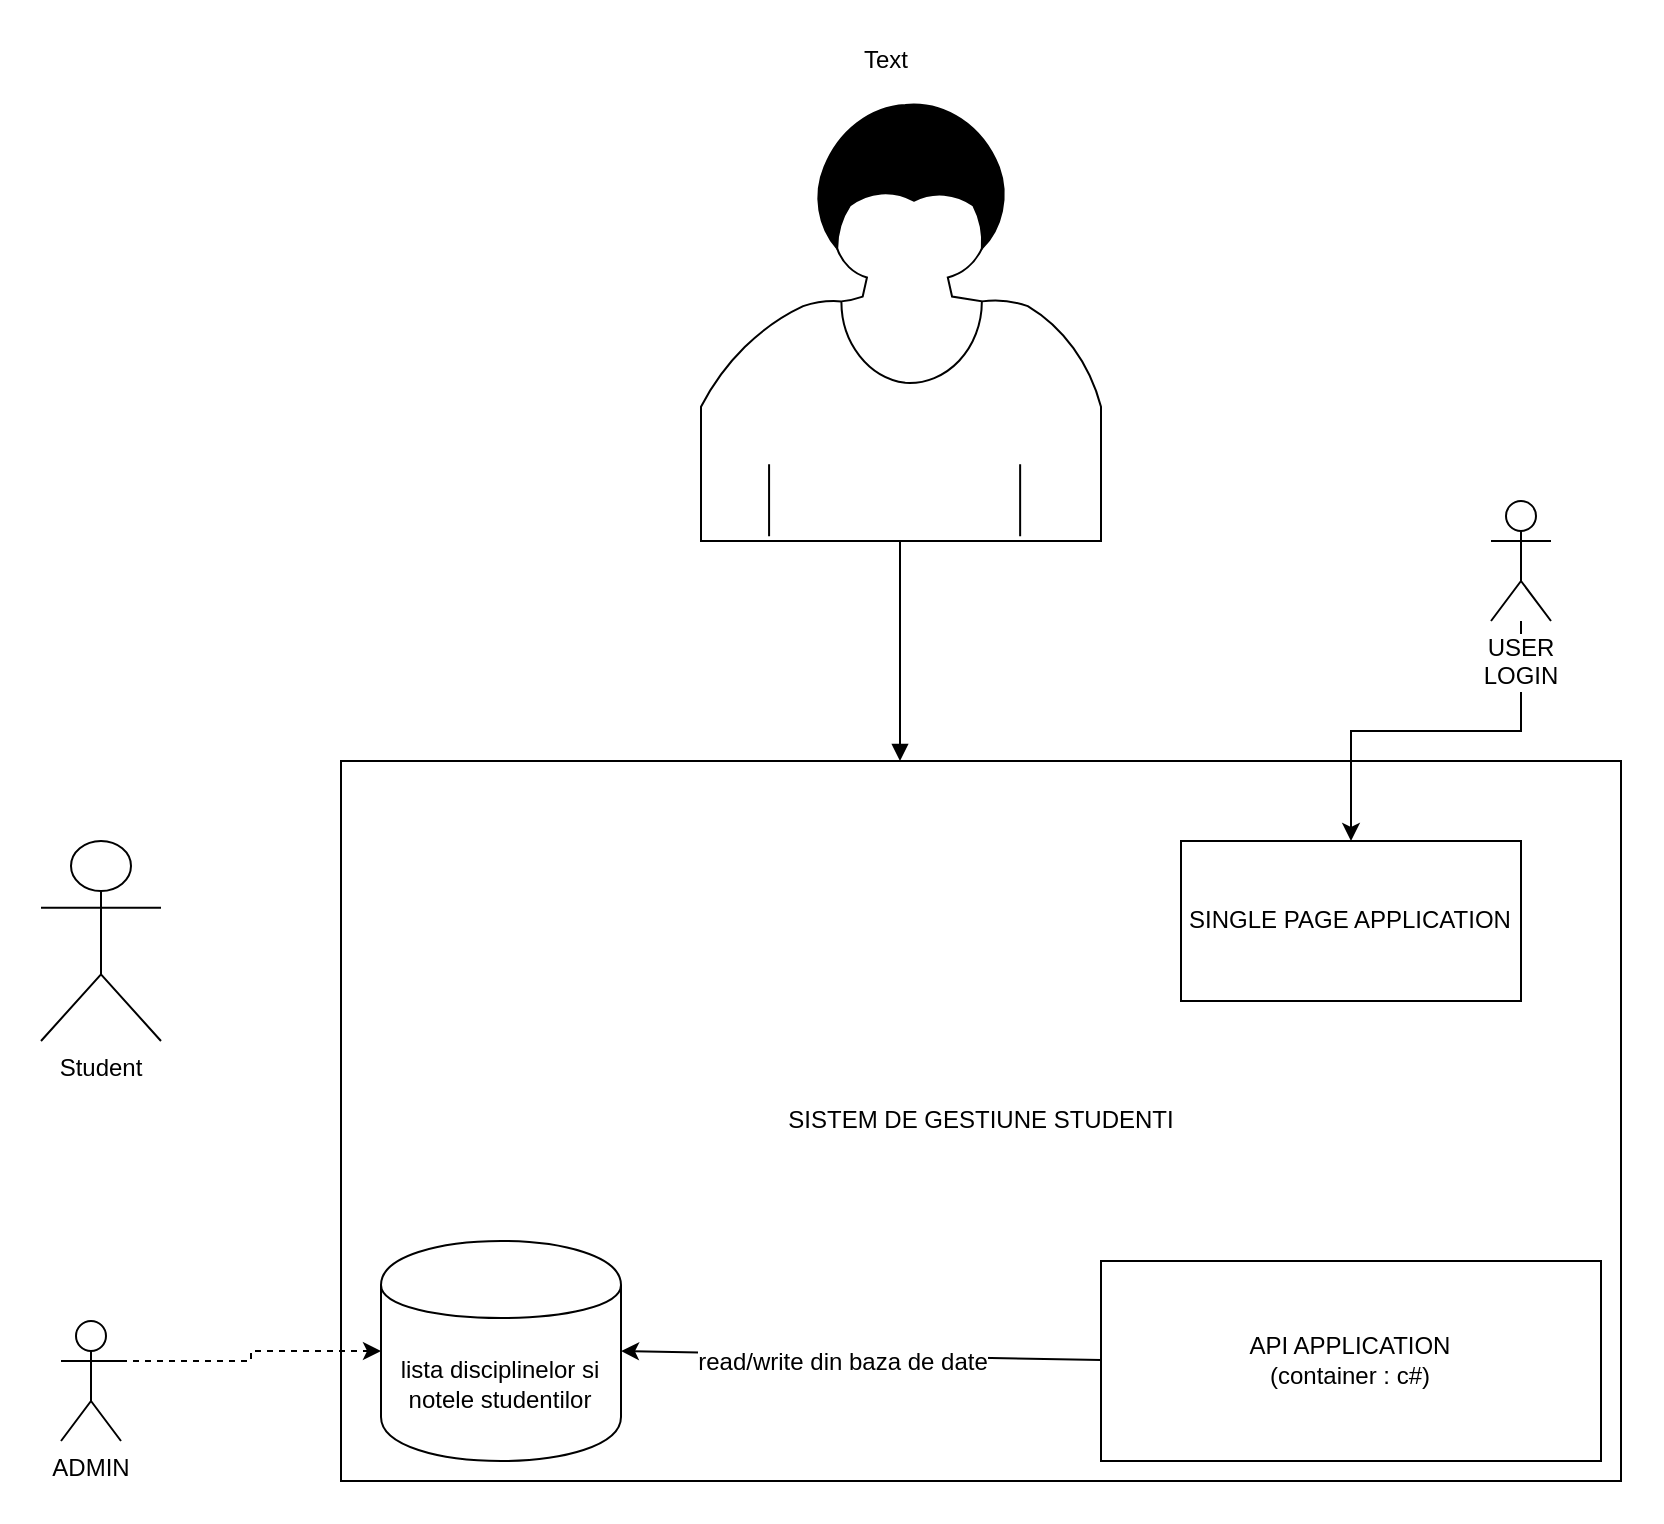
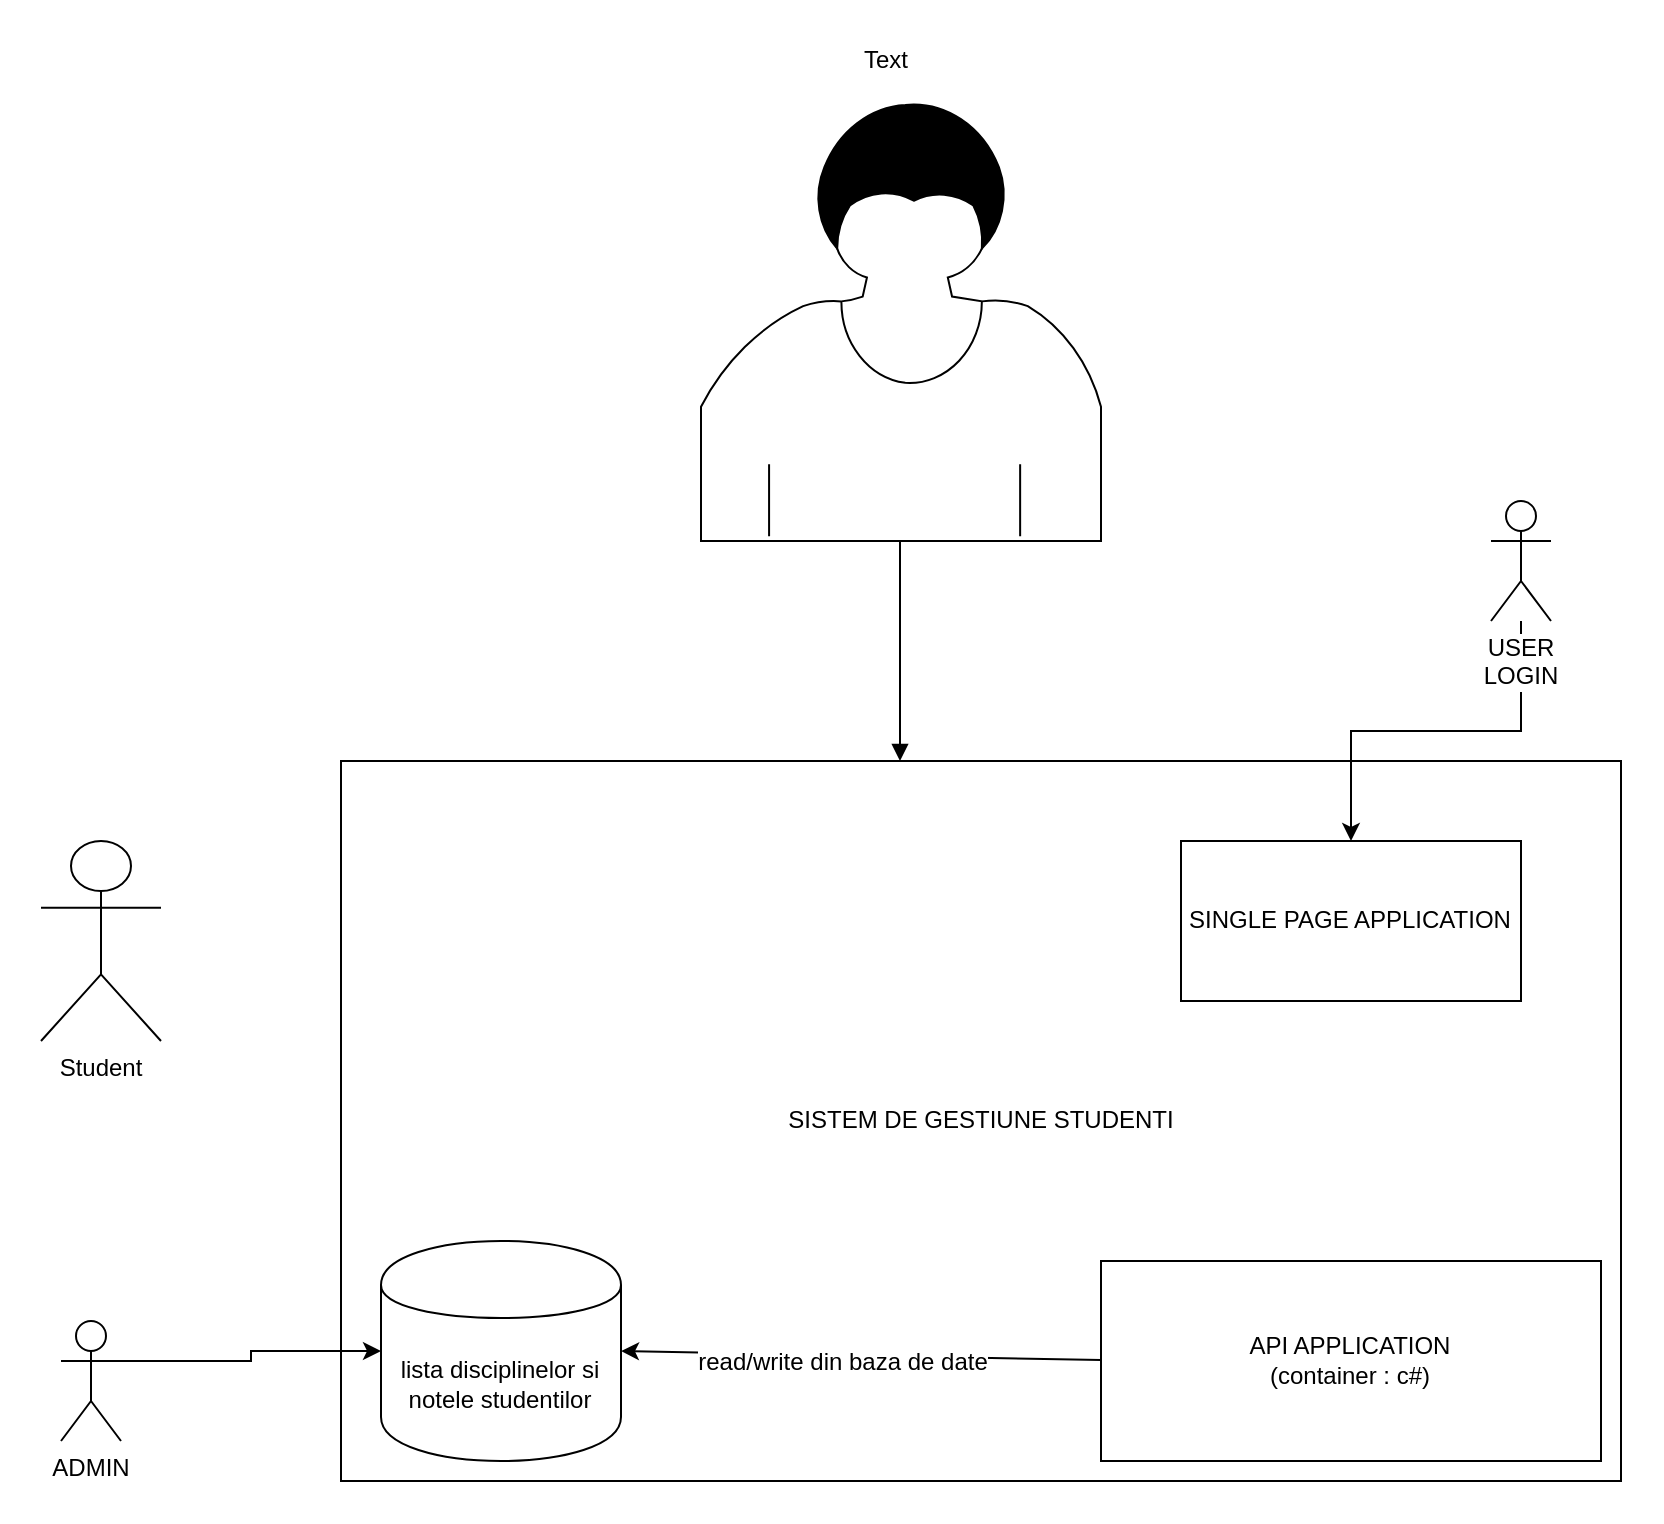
(249, 1361) -> (249, 1361)
